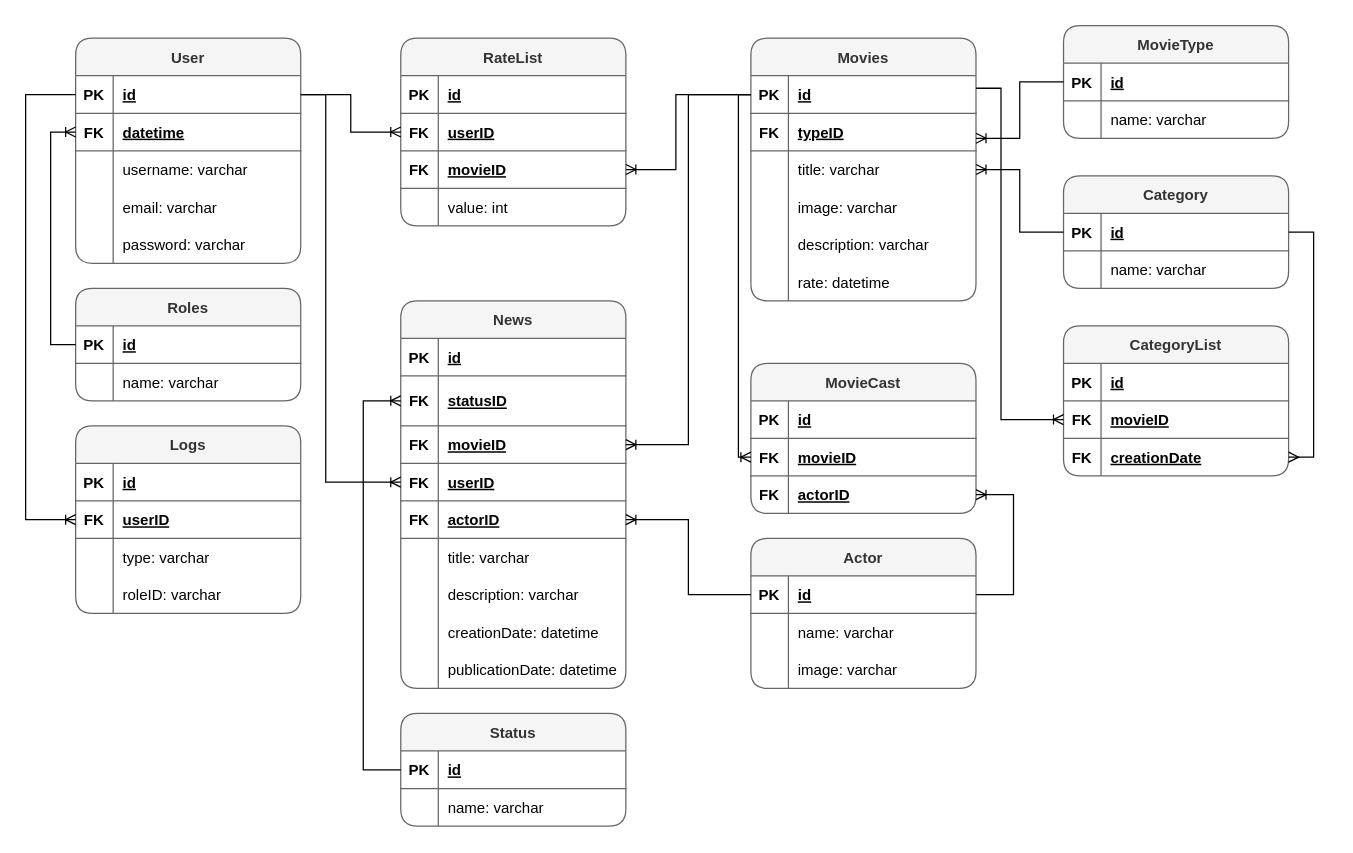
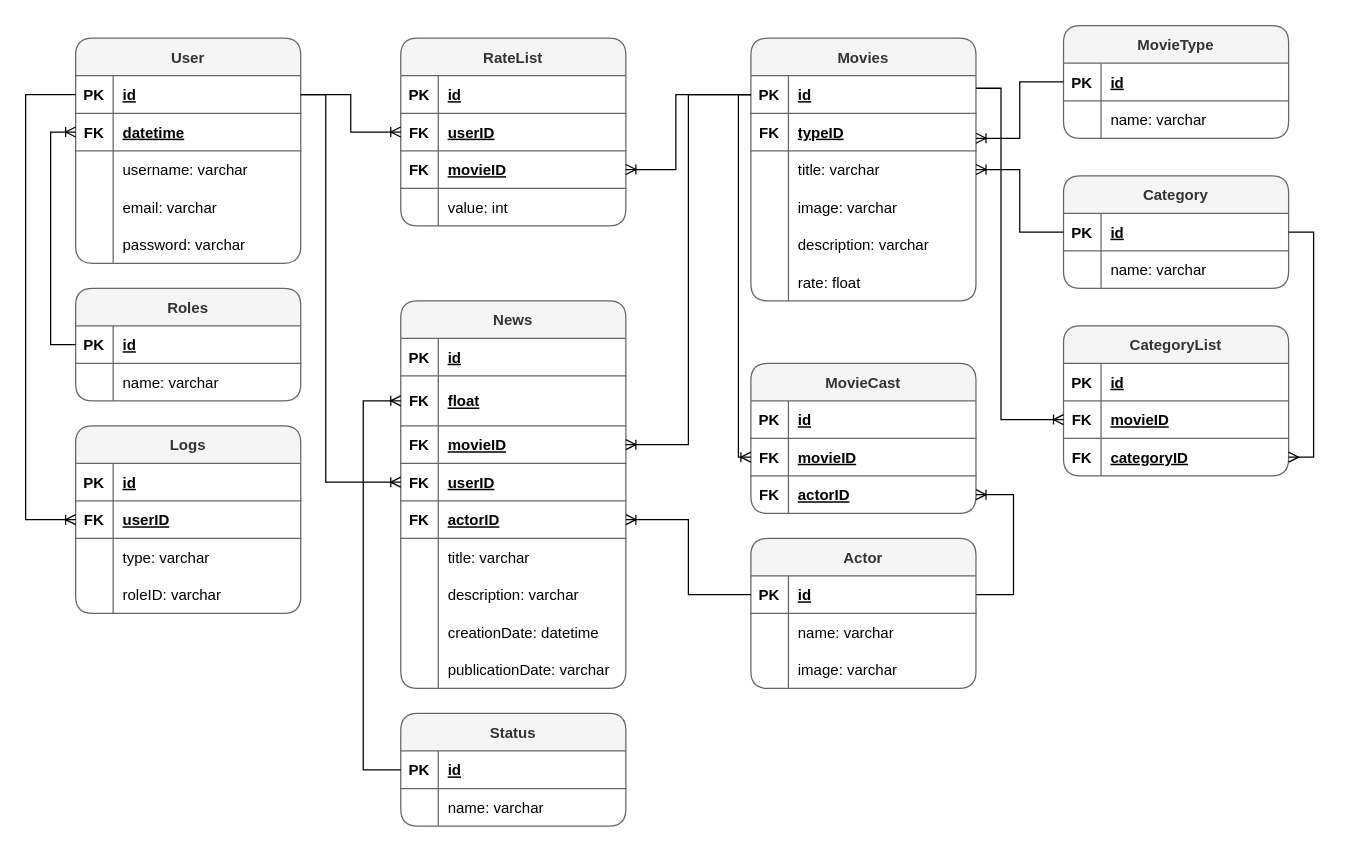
(850, 283) -> (838, 283)
(481, 401) -> (467, 401)
(1158, 458) -> (1152, 458)
(541, 670) -> (539, 670)
